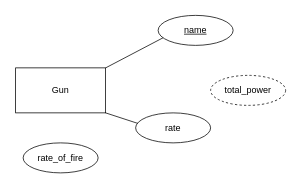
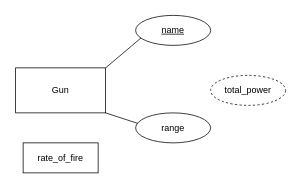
(195, 30) -> (173, 30)
(173, 128) -> (173, 128)
(60, 158) -> (60, 158)
